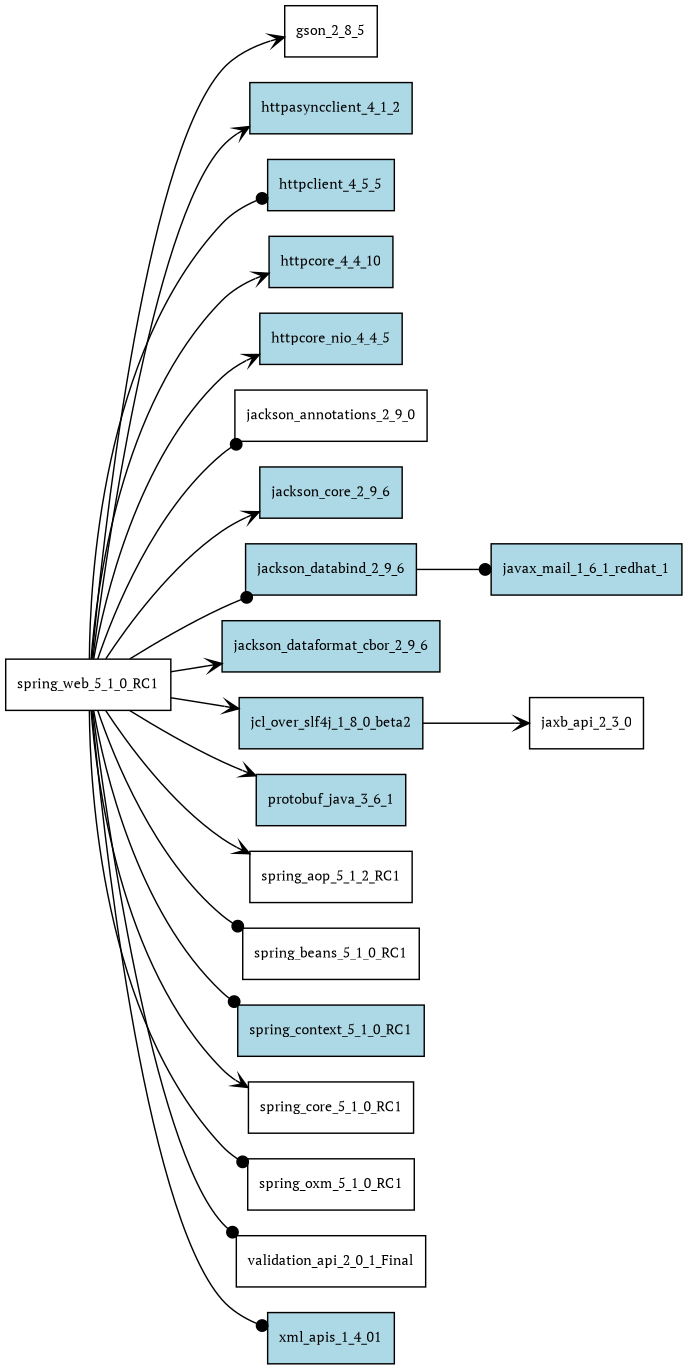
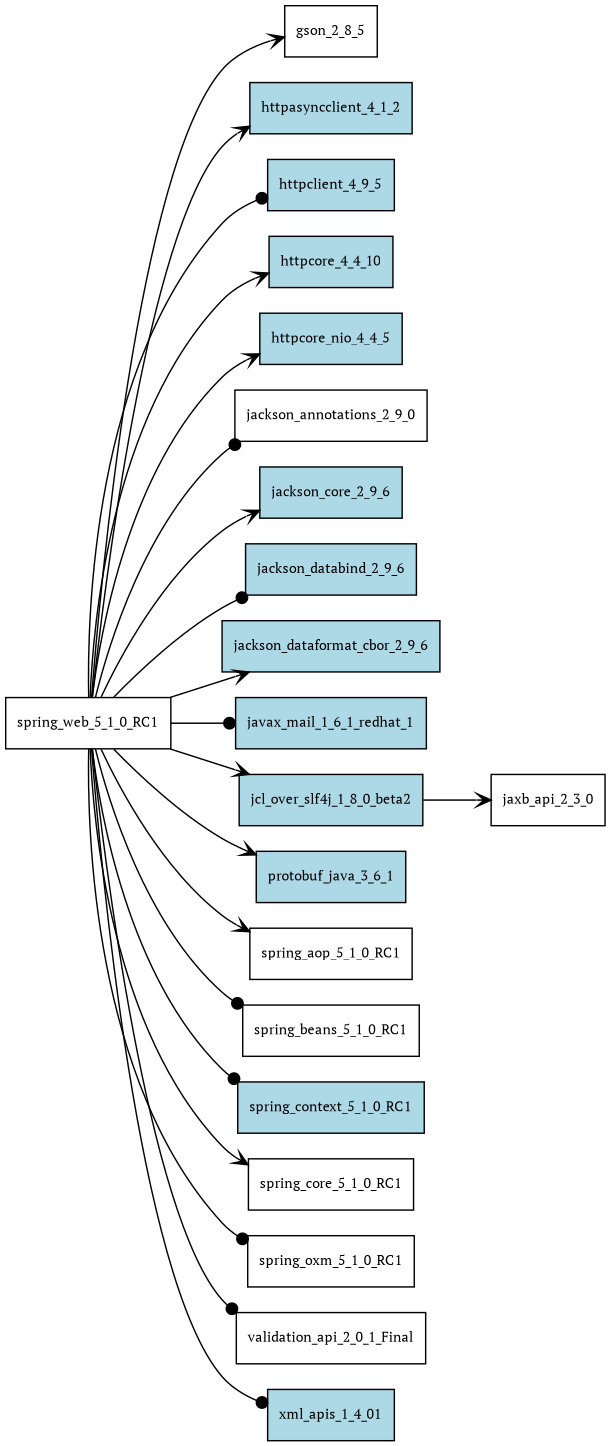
(331, 185) -> (331, 185)
(448, 569) -> (197, 723)
(331, 877) -> (331, 954)
